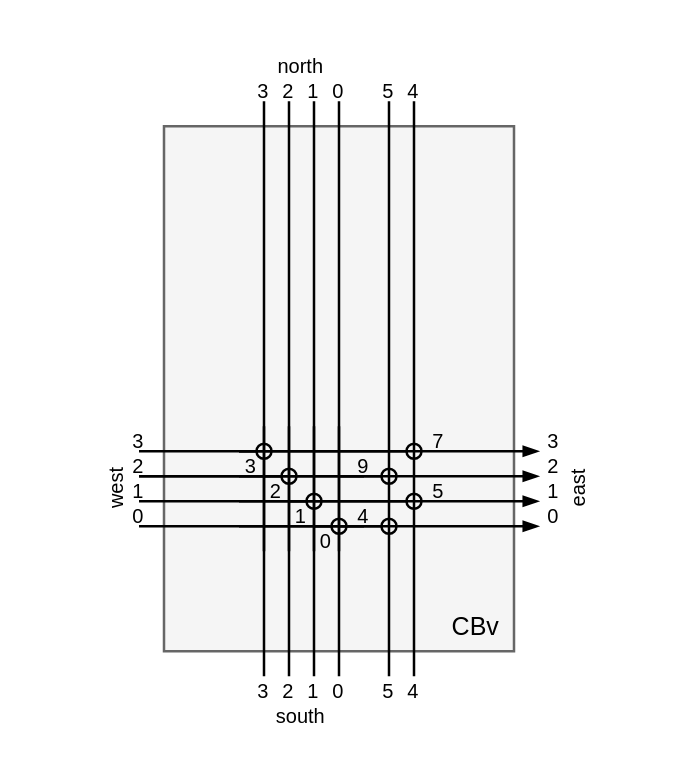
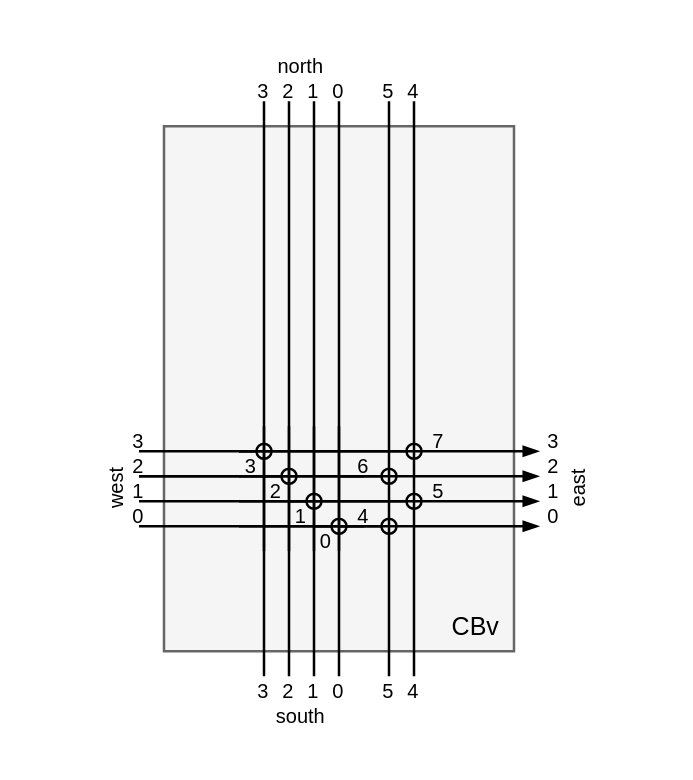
(364, 464) -> (364, 464)
